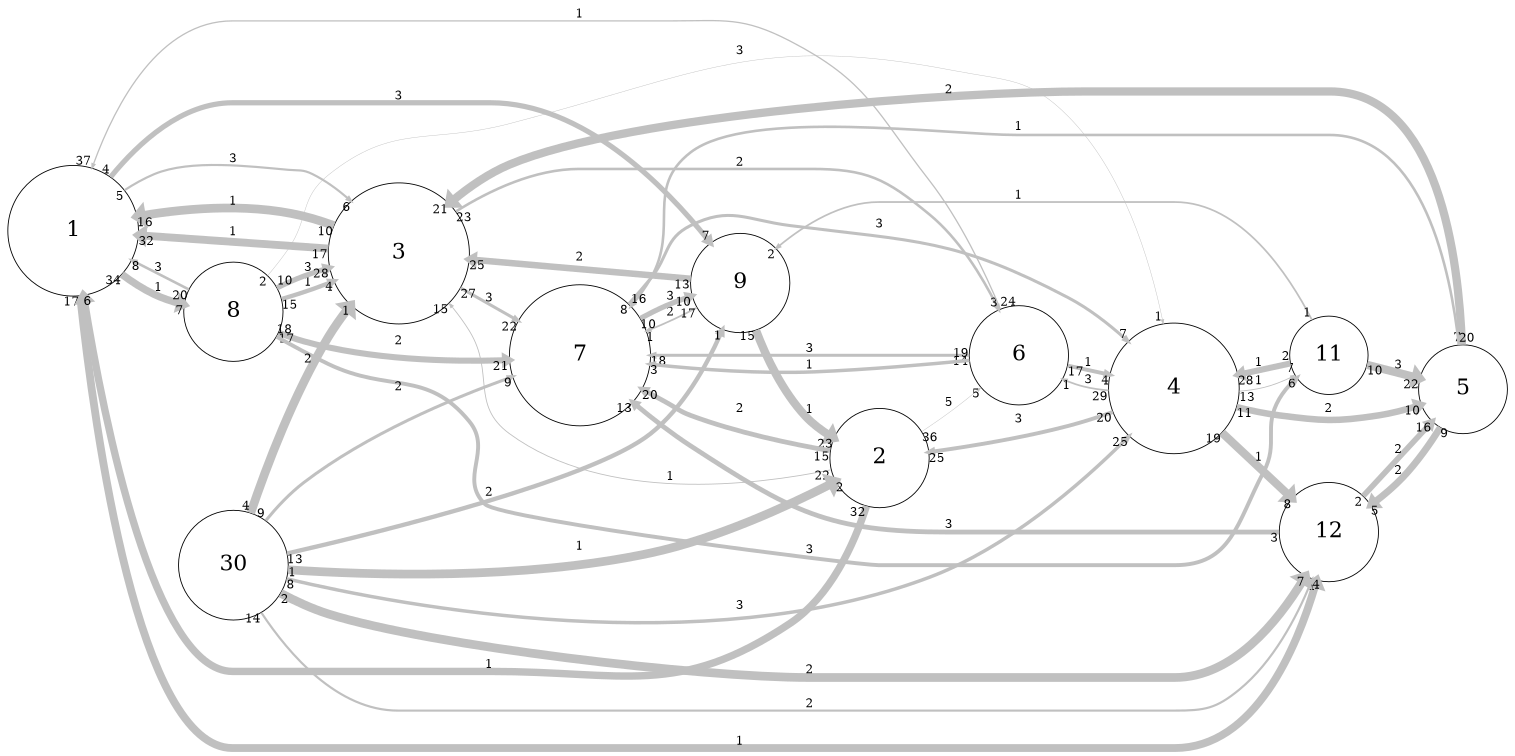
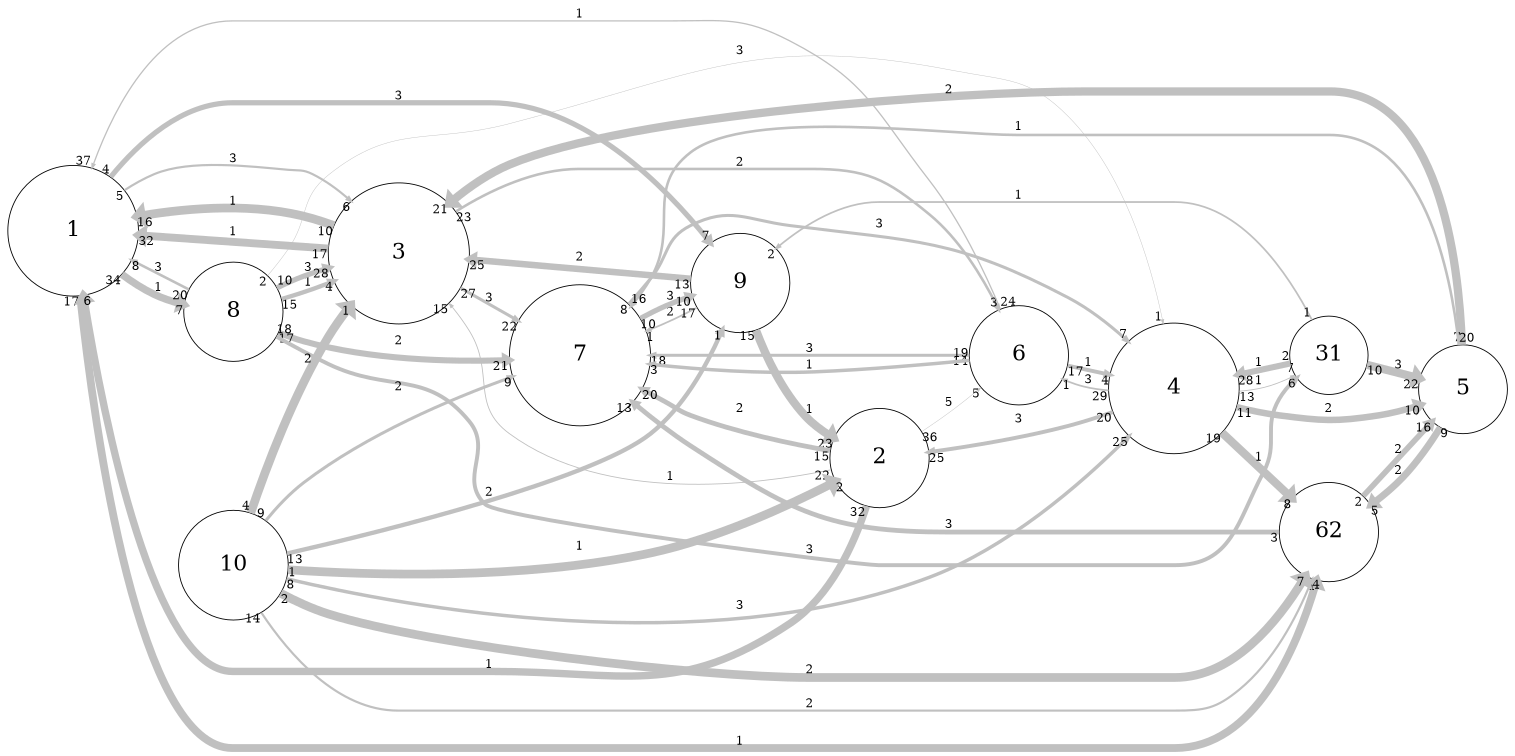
(1329, 355) -> (1329, 355)
(1329, 532) -> (1329, 532)
(233, 565) -> (233, 565)
